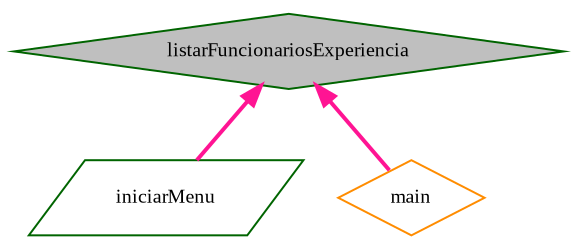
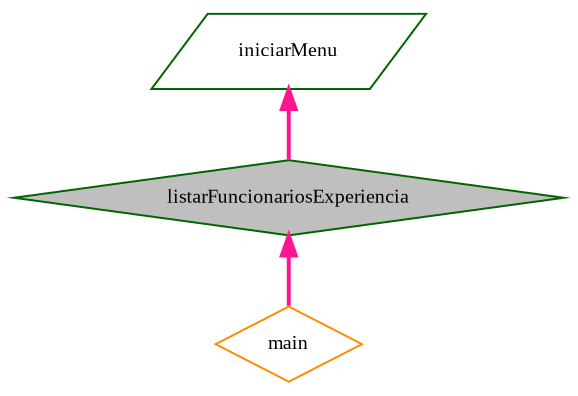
(222, 131) -> (289, 135)
